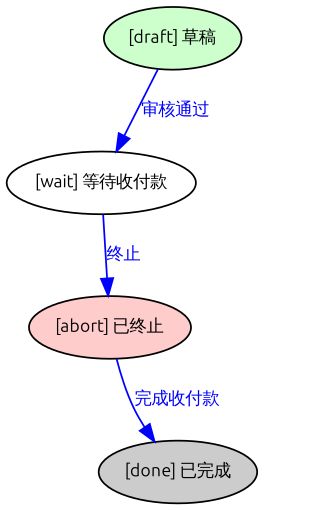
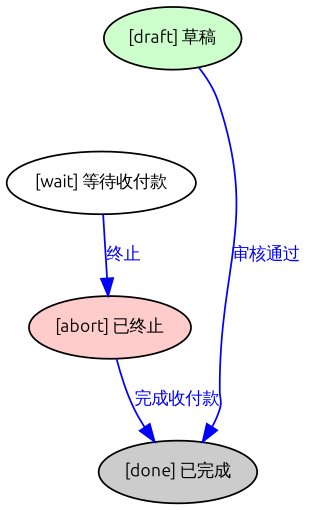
(141, 102) -> (234, 245)
